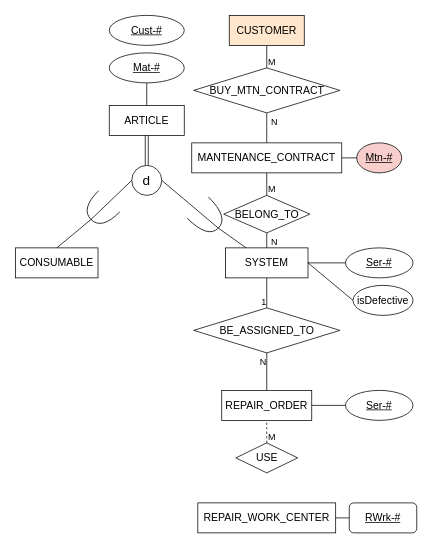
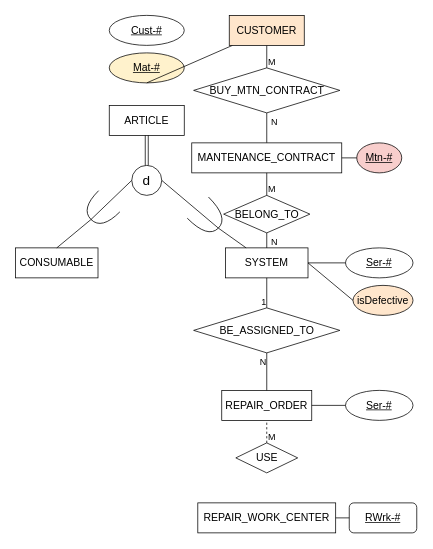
(147, 68) -> (147, 68)
(147, 94) -> (189, 64)
(383, 300) -> (383, 300)
